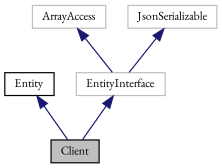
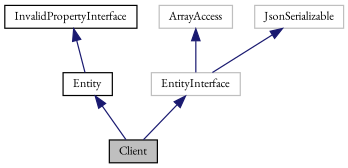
none -> (71, 17)
